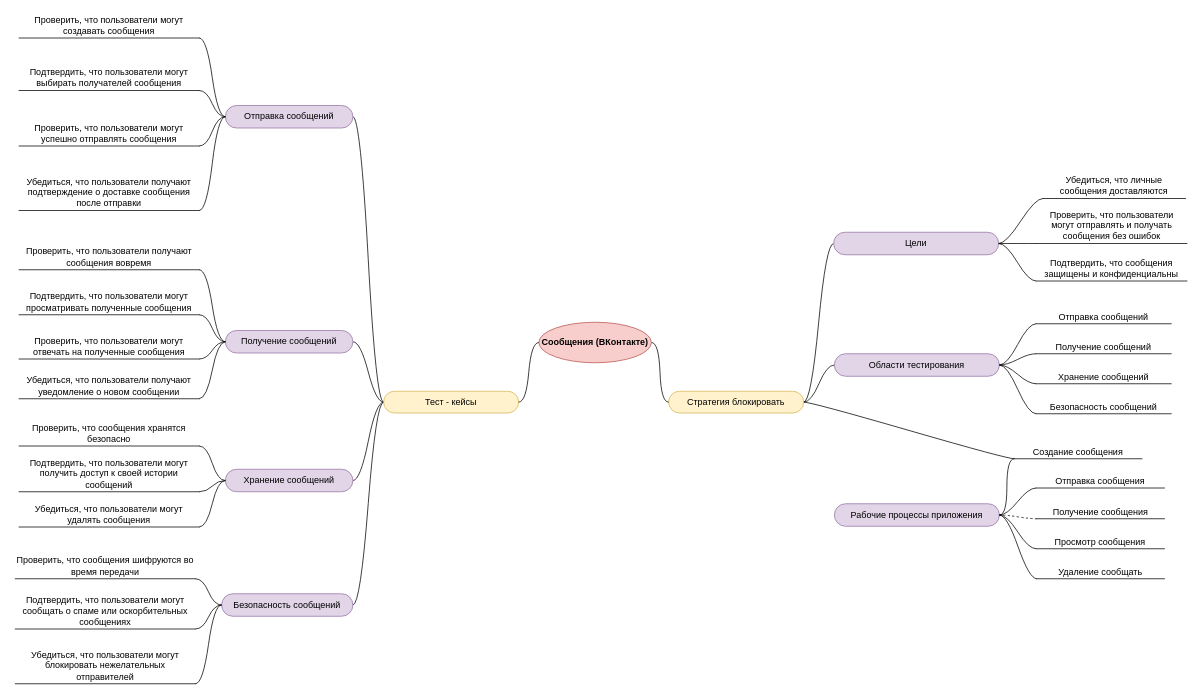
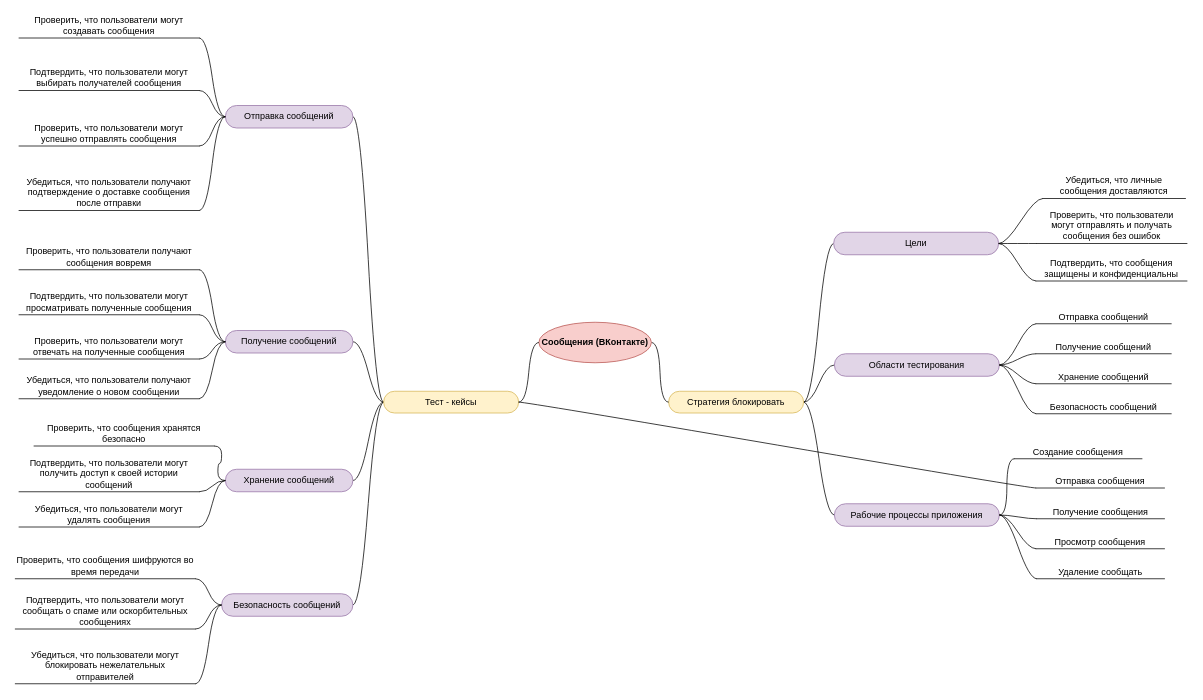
(908, 430) -> (819, 458)
(109, 435) -> (124, 435)
(1019, 500) -> (778, 445)
(1020, 517) -> (1020, 517)
